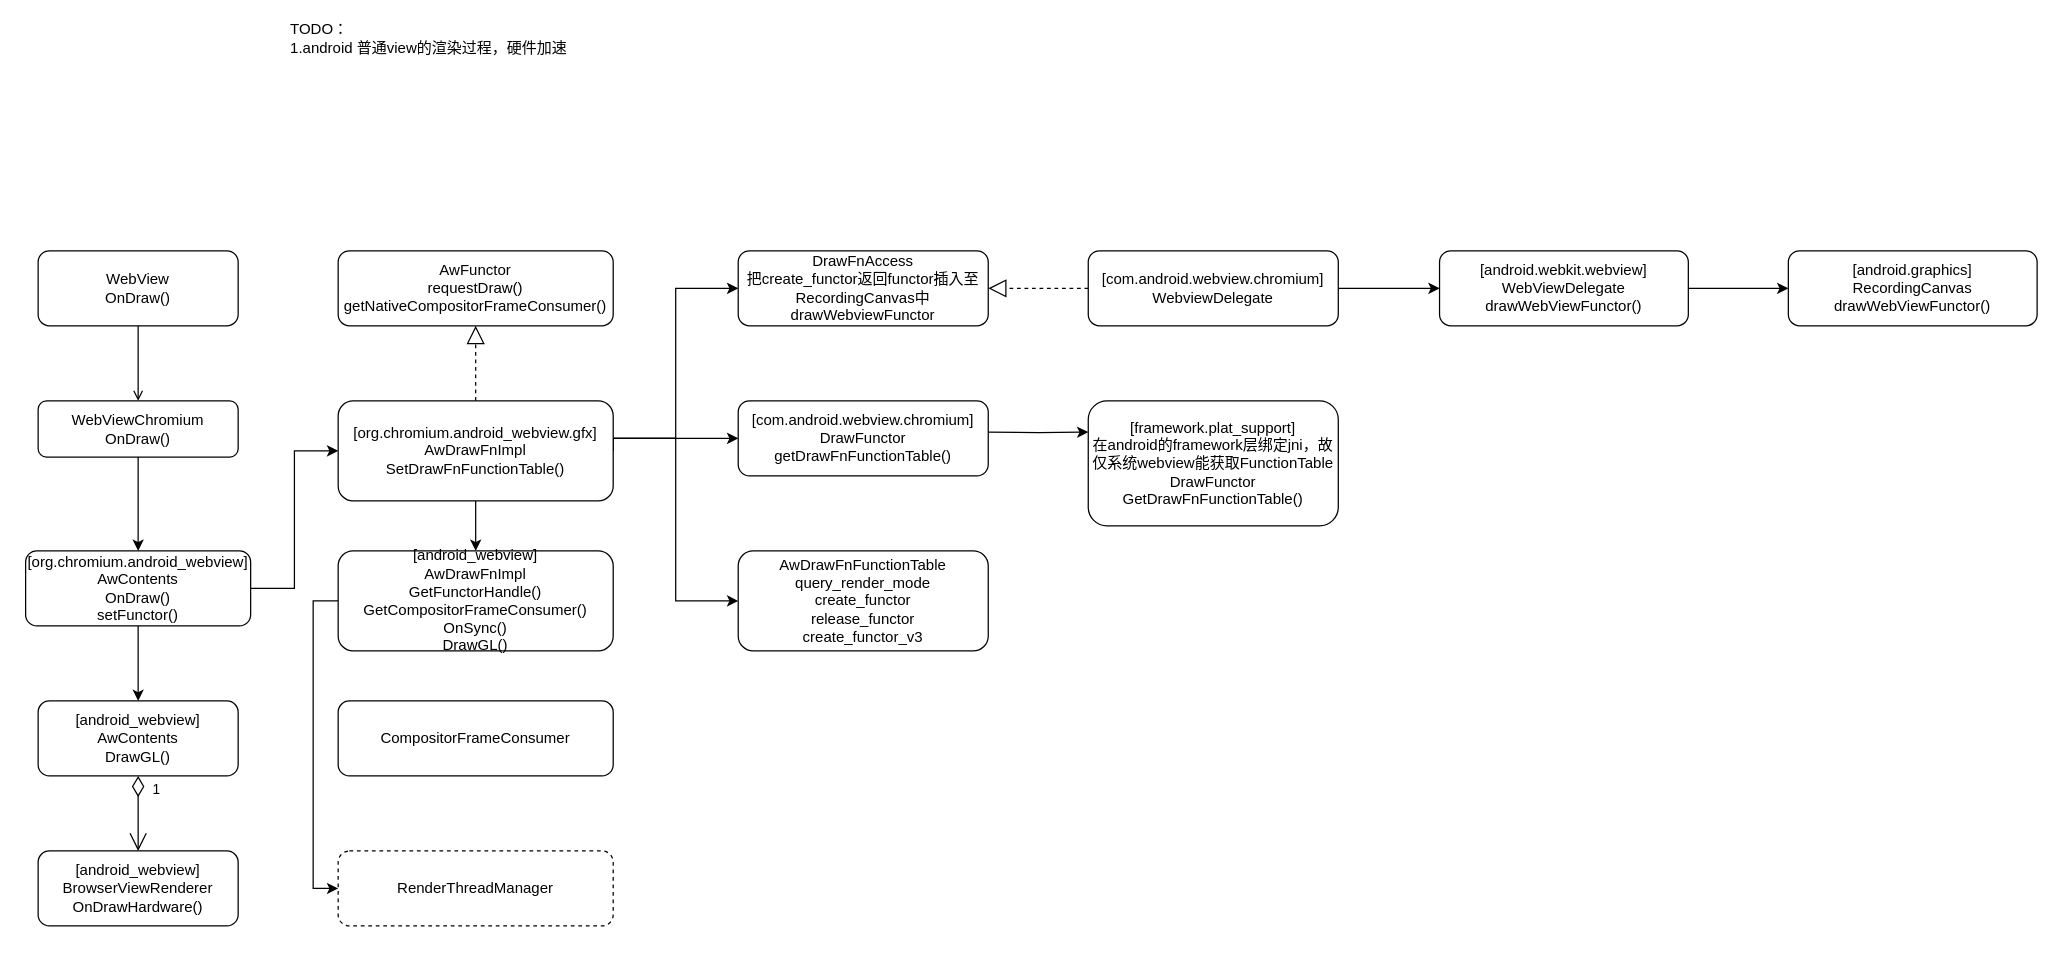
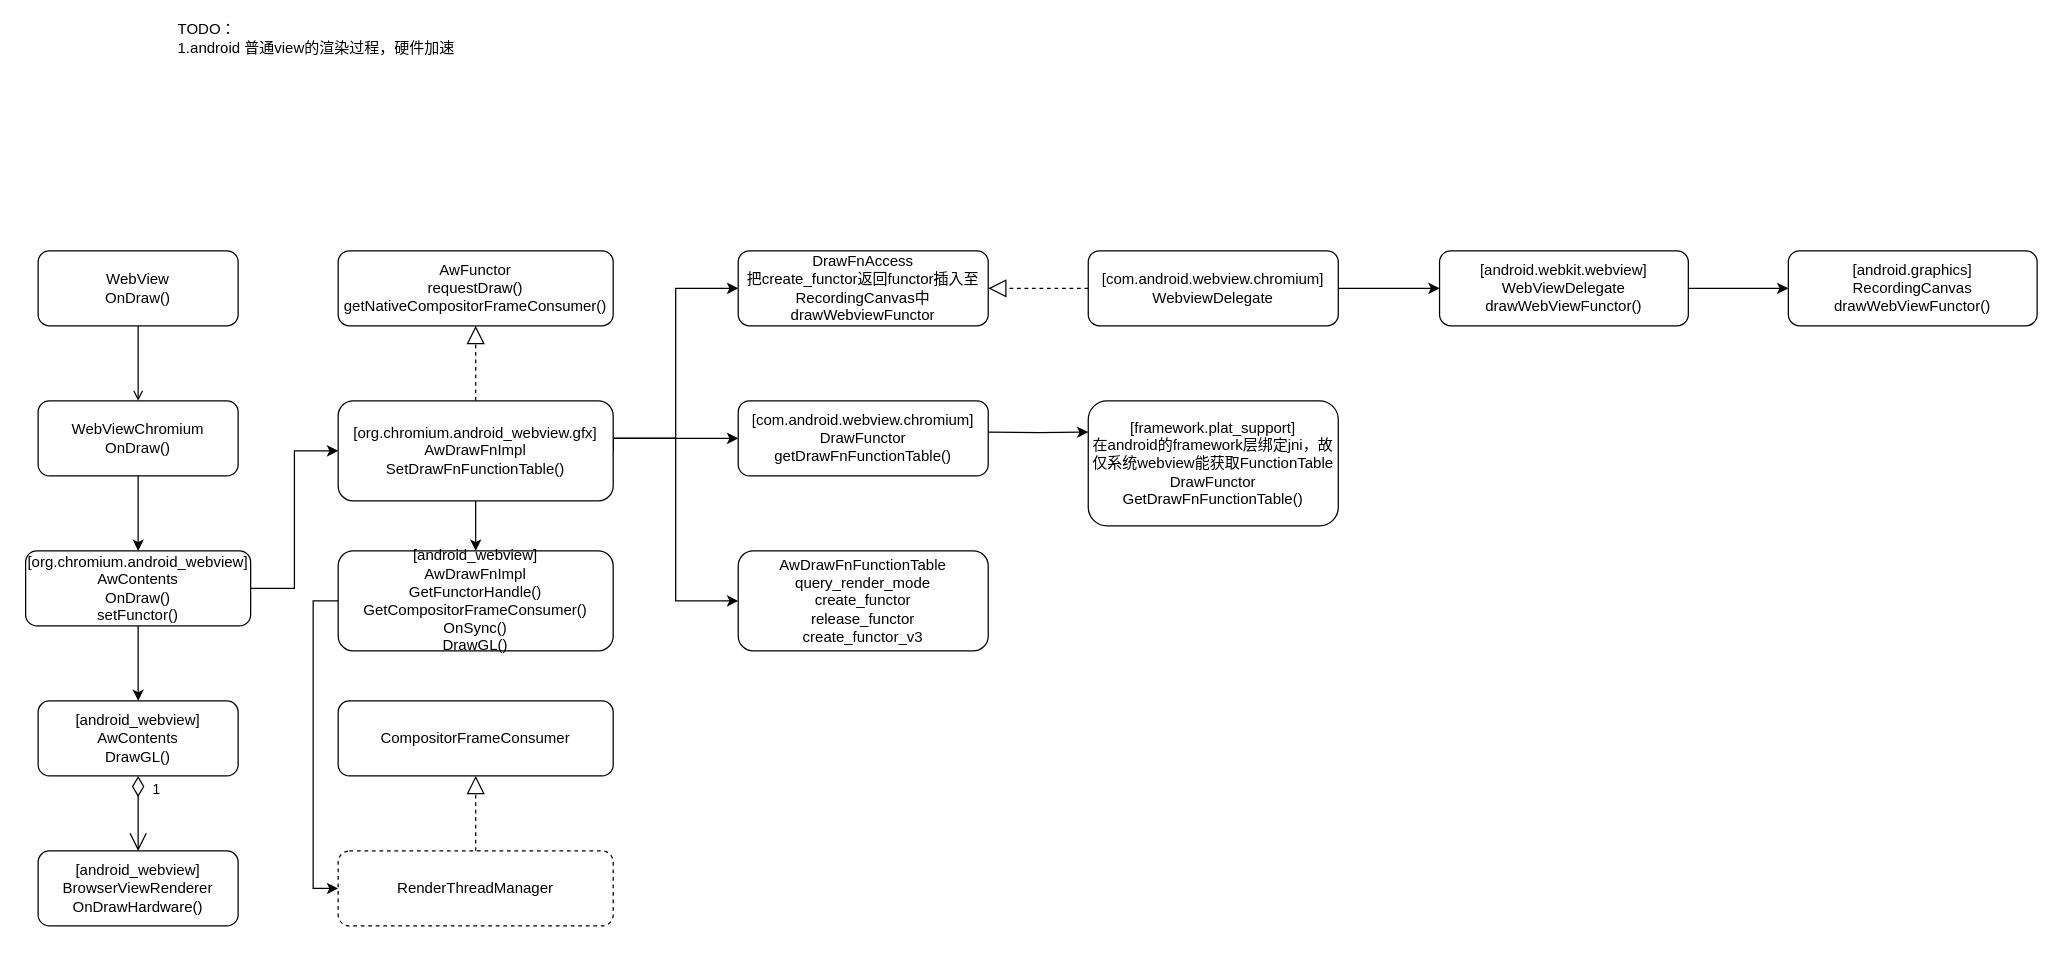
(463, 38) -> (351, 38)
(138, 429) -> (138, 438)
none -> (476, 822)
